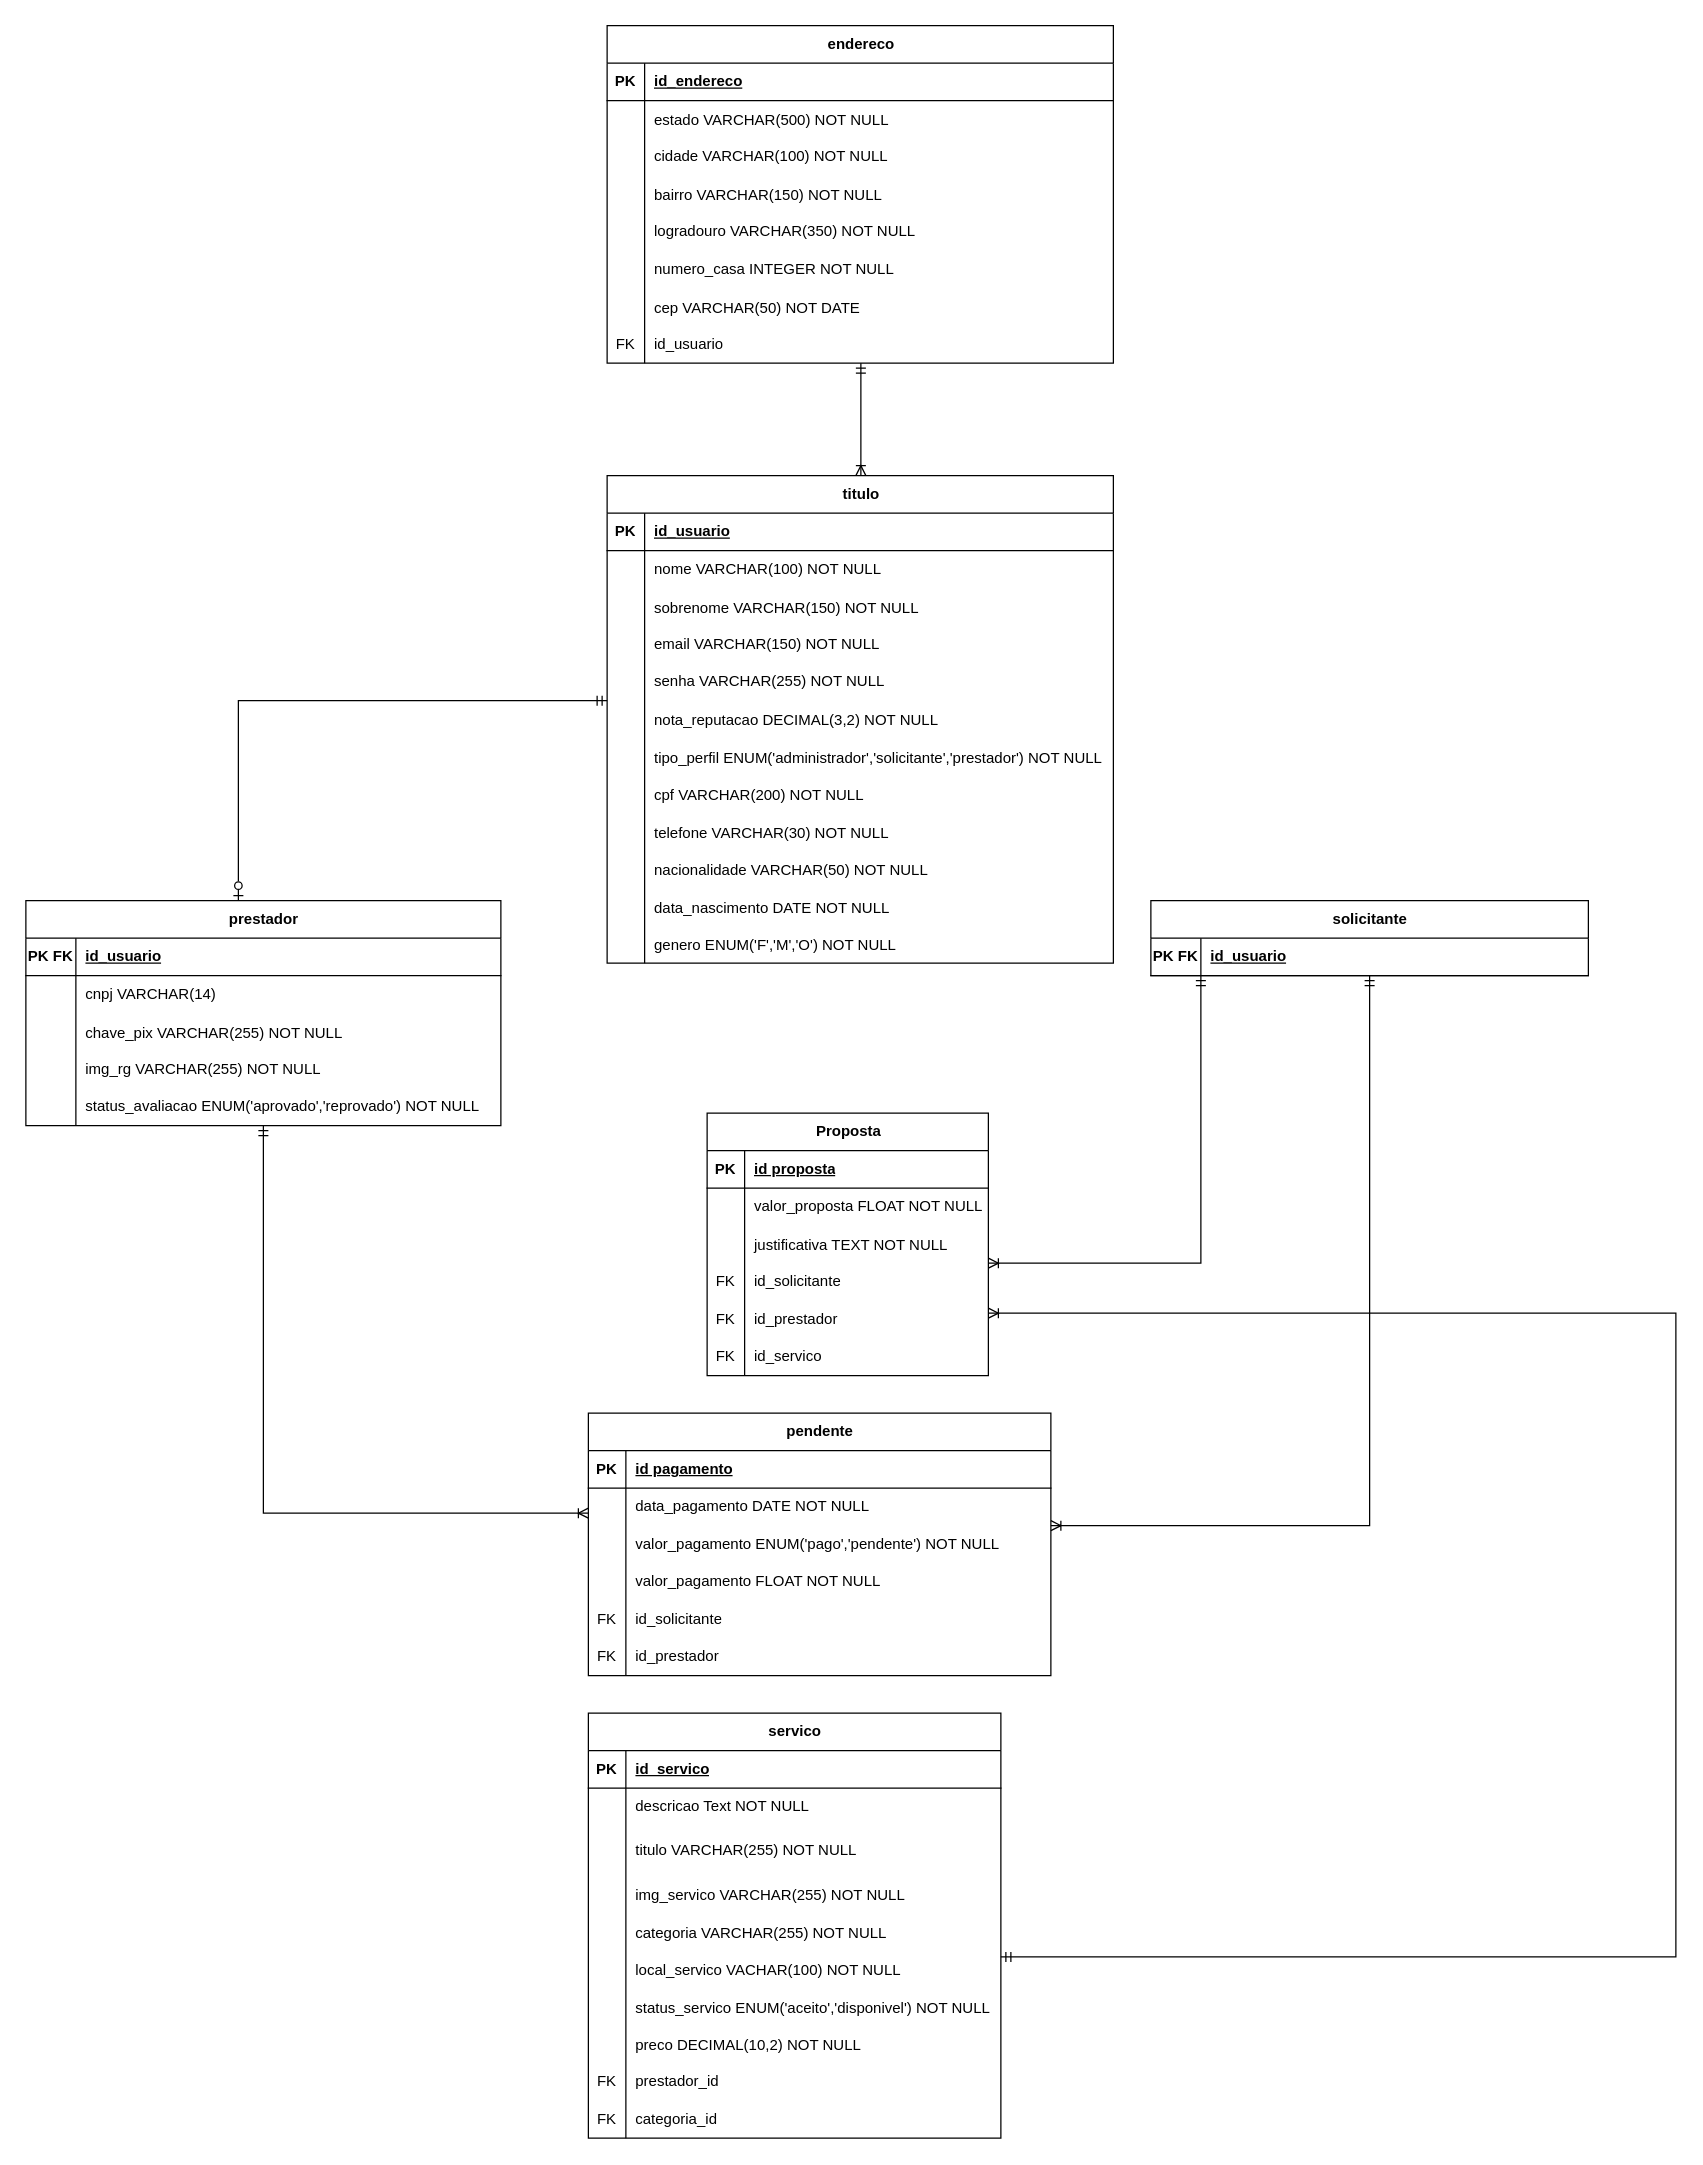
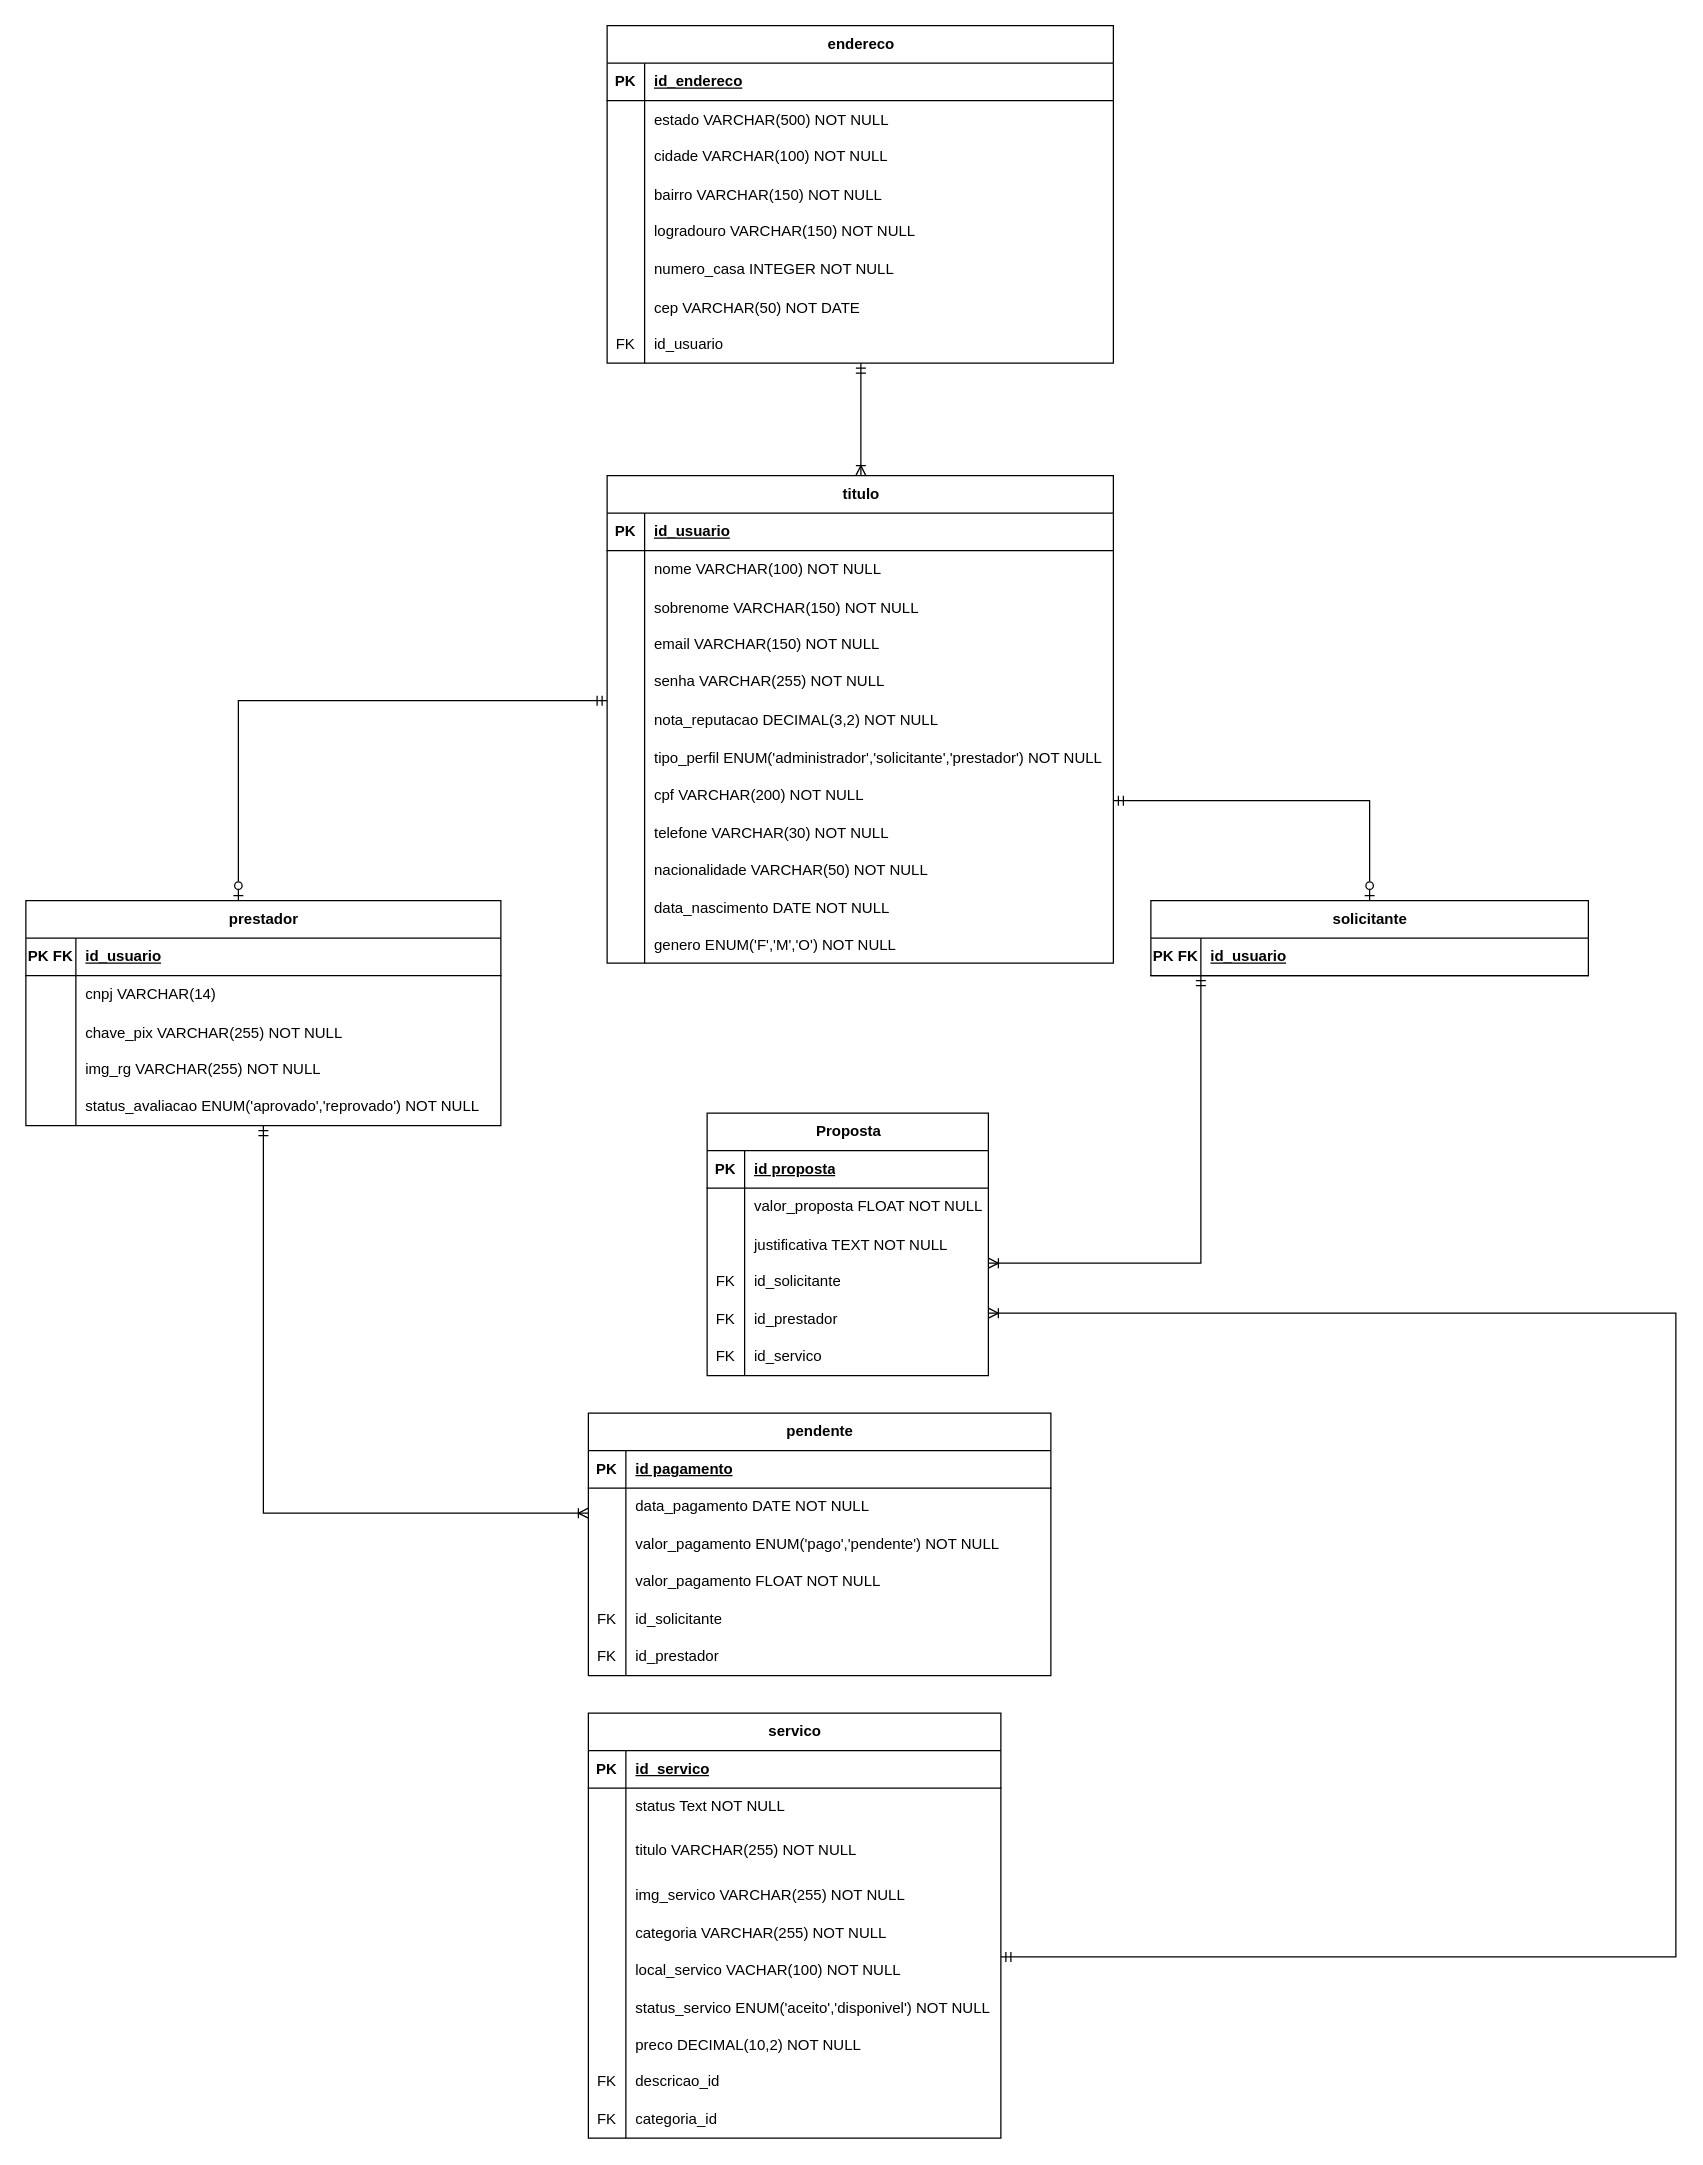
(781, 232) -> (781, 232)
none -> (1282, 801)
(1369, 1410) -> none
(724, 1807) -> (714, 1807)
(684, 2082) -> (682, 2082)
